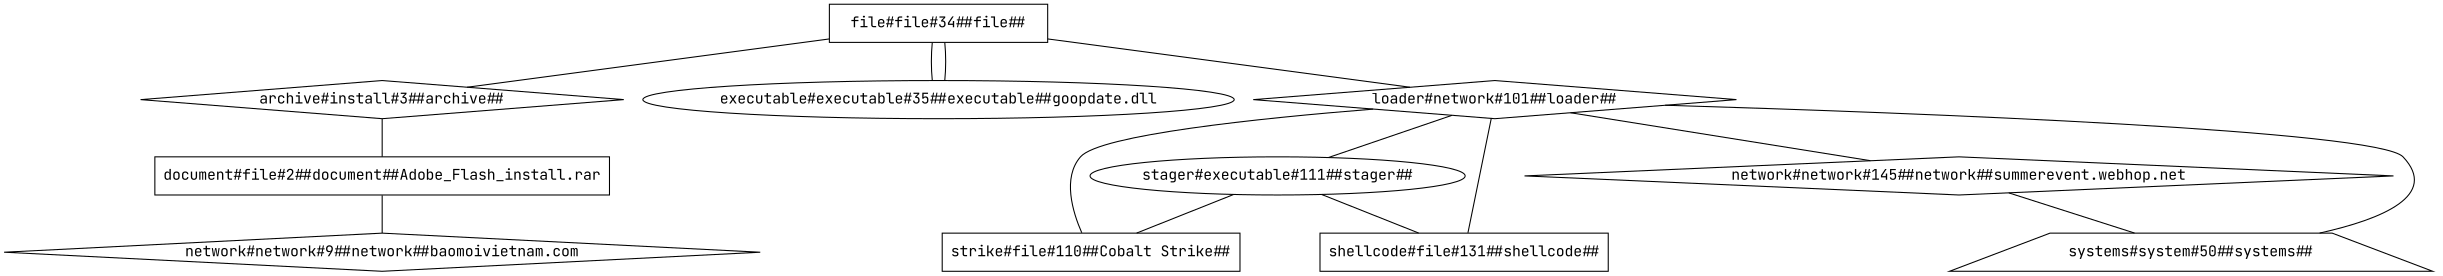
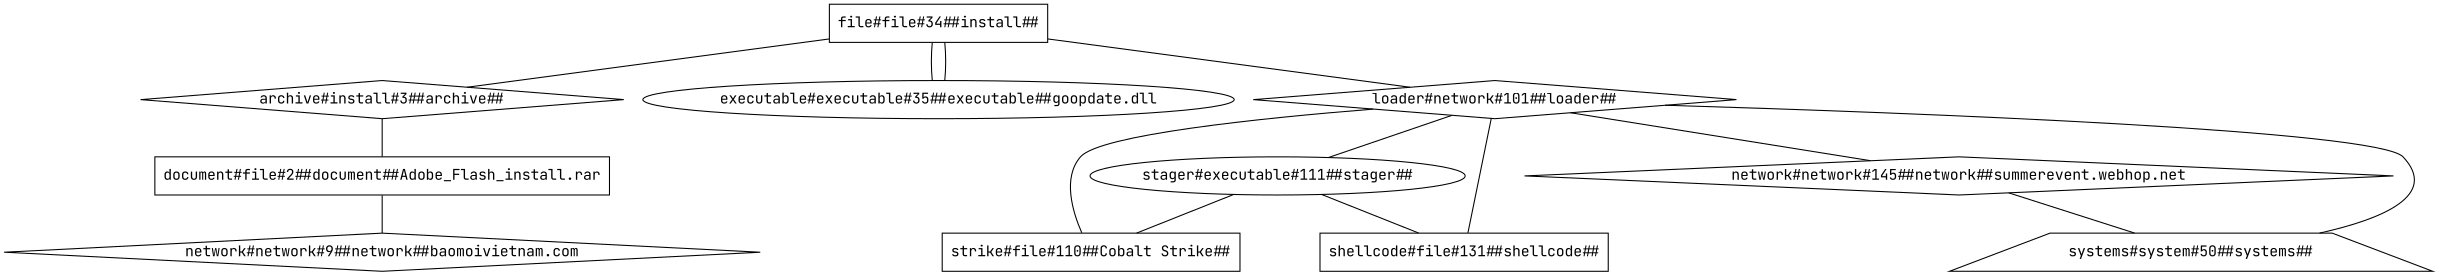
(939, 23) -> (939, 23)
